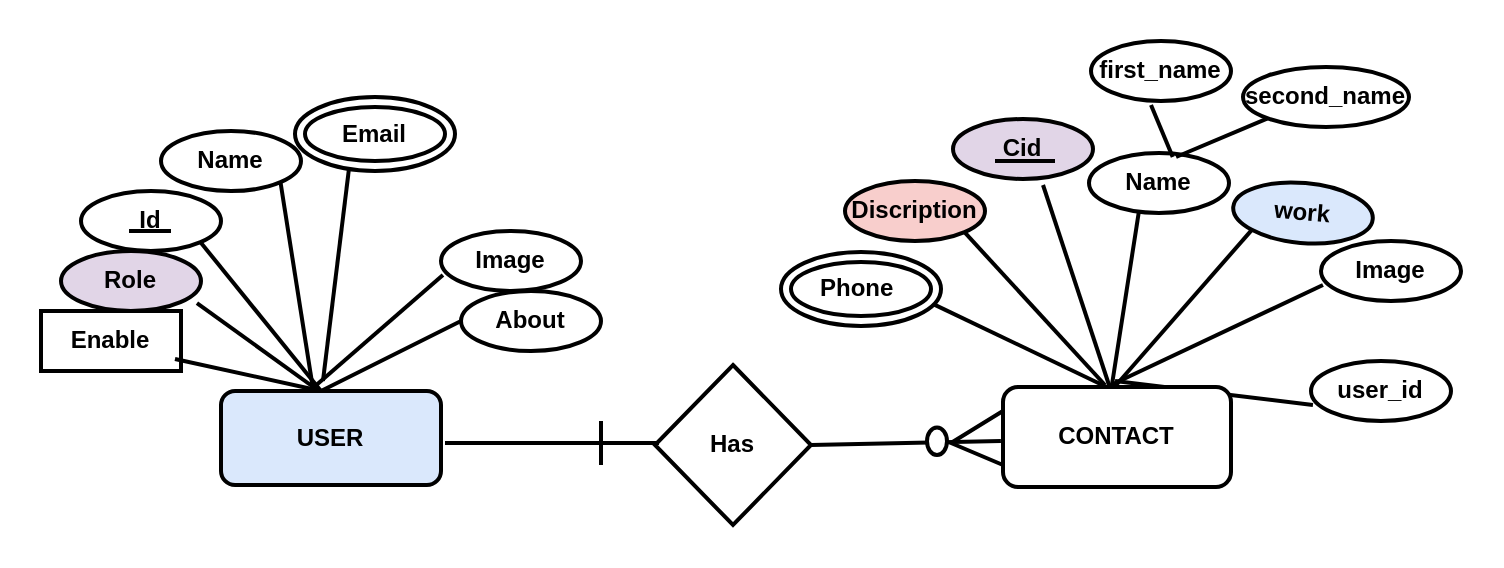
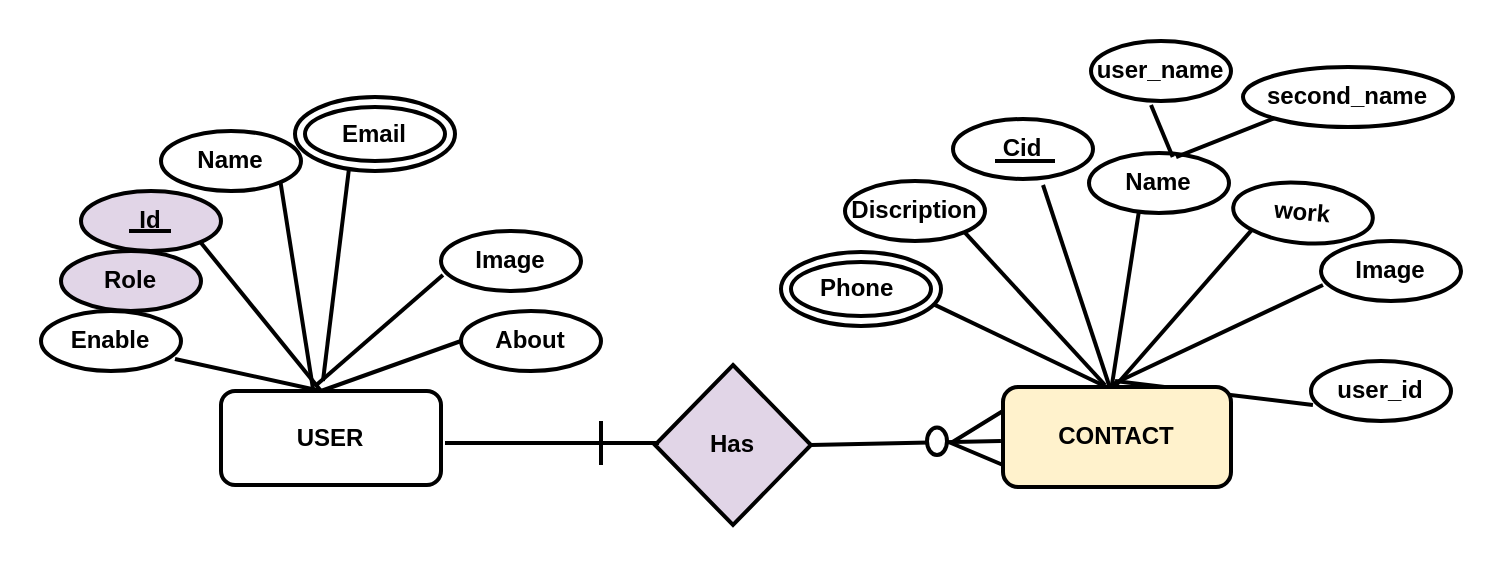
(1161, 71) -> (1161, 71)
(1326, 97) -> (1348, 97)
(1023, 149) -> (1023, 149)
(915, 211) -> (915, 211)
(1303, 213) -> (1303, 213)
(151, 221) -> (151, 221)
(531, 321) -> (531, 341)
(111, 341) -> (111, 341)
(252, 343) -> none
(1117, 437) -> (1117, 437)
(331, 438) -> (331, 438)
(733, 445) -> (733, 445)
